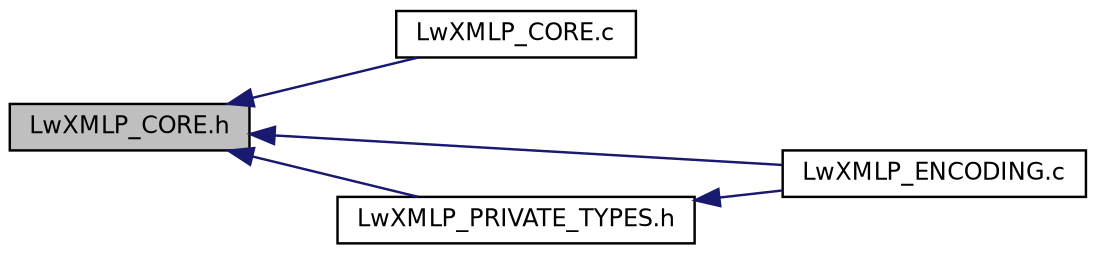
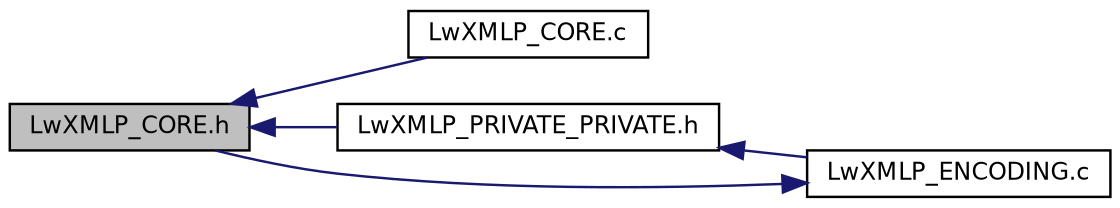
(528, 150) -> (497, 185)
(516, 220) -> (528, 127)
